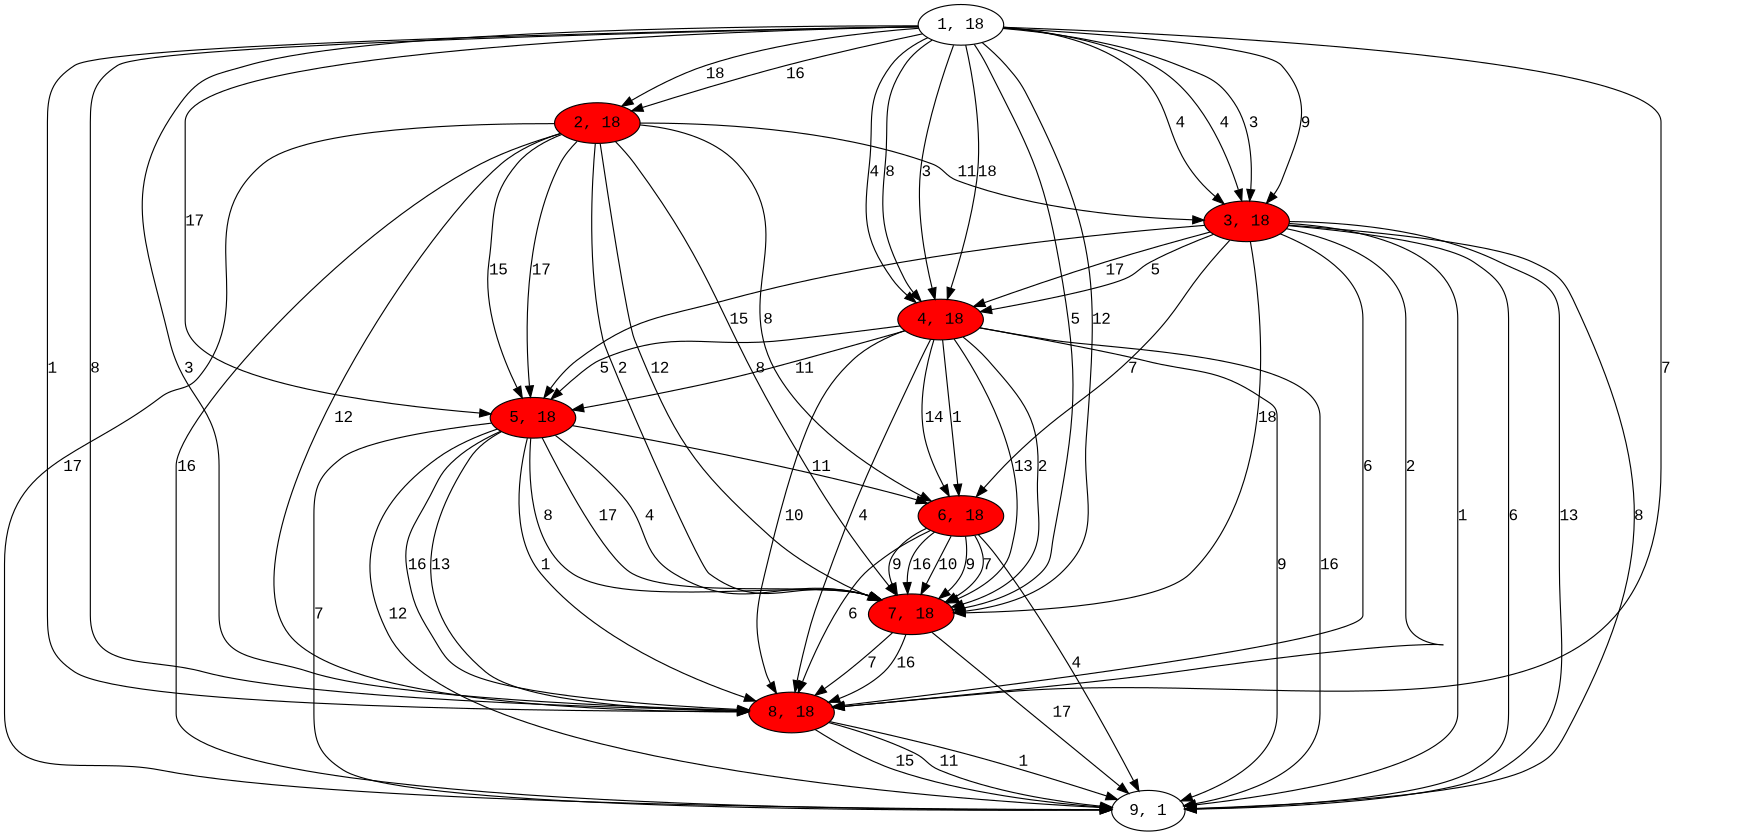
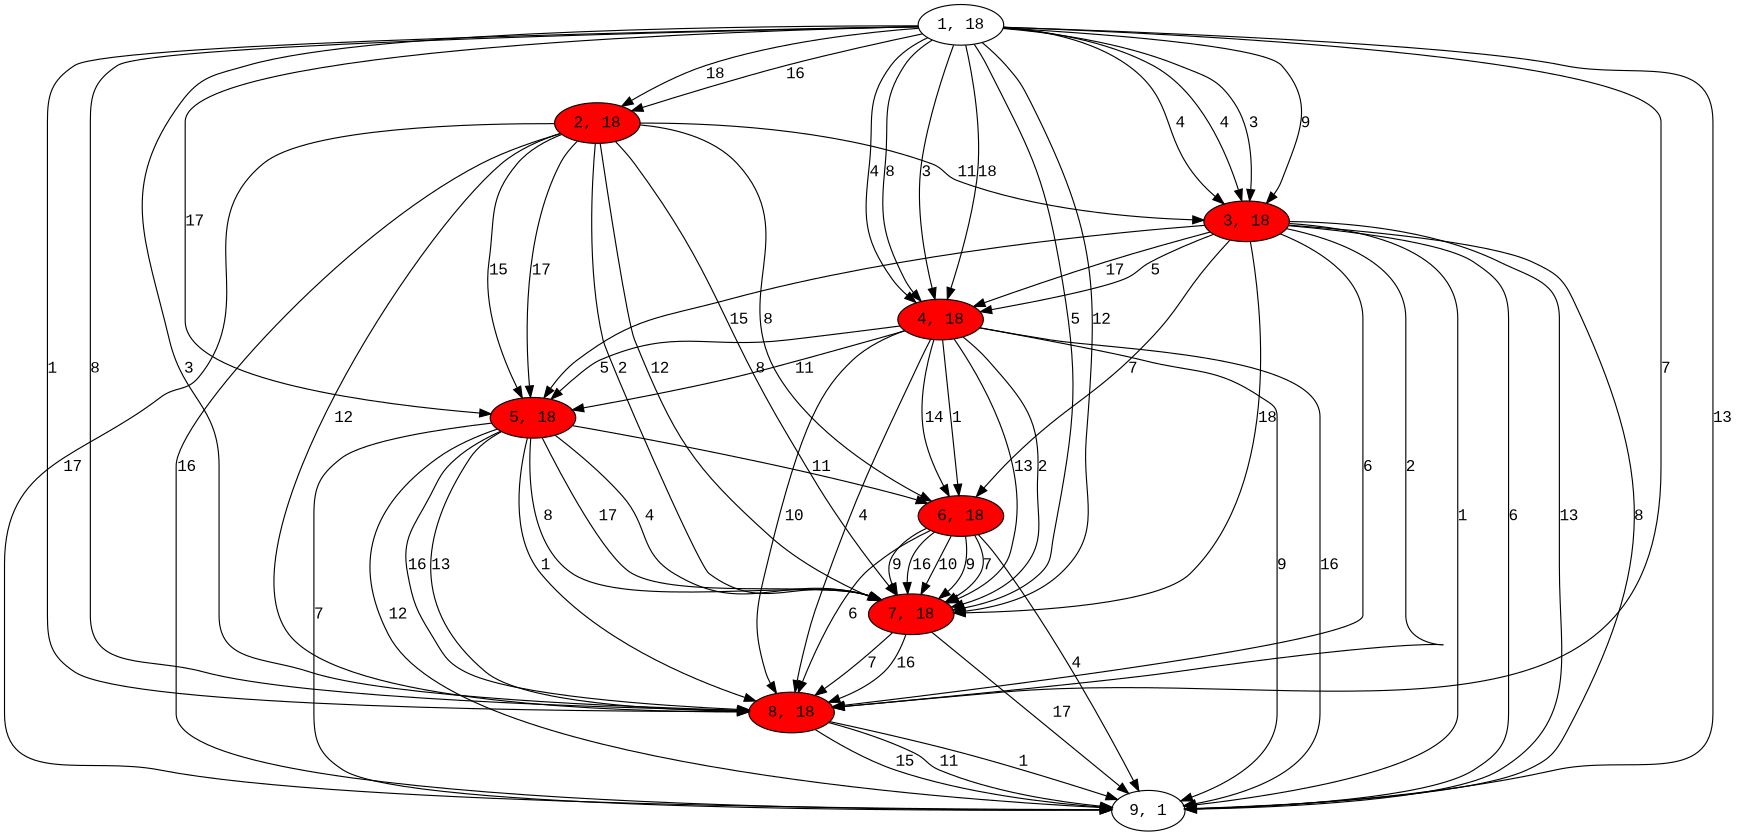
none -> (1713, 322)
